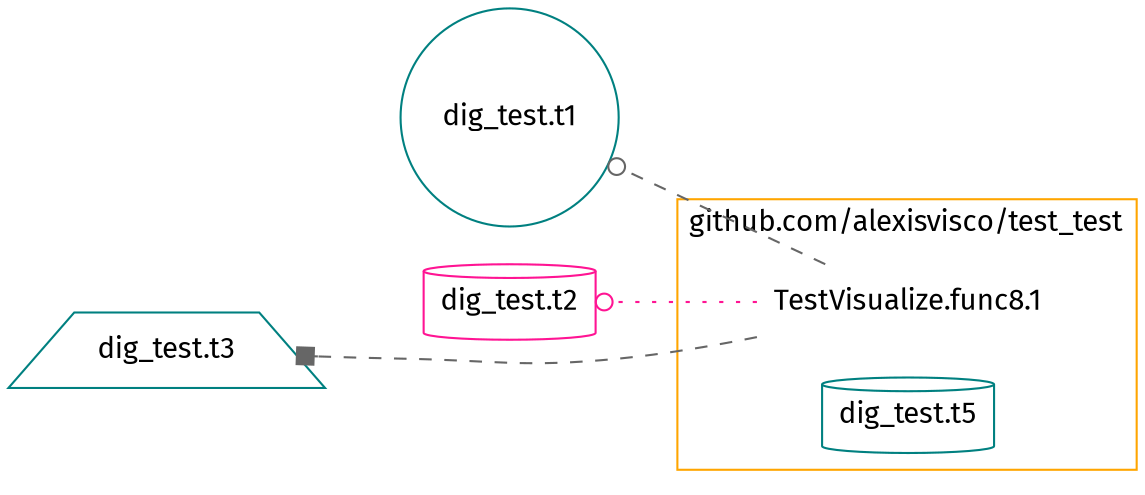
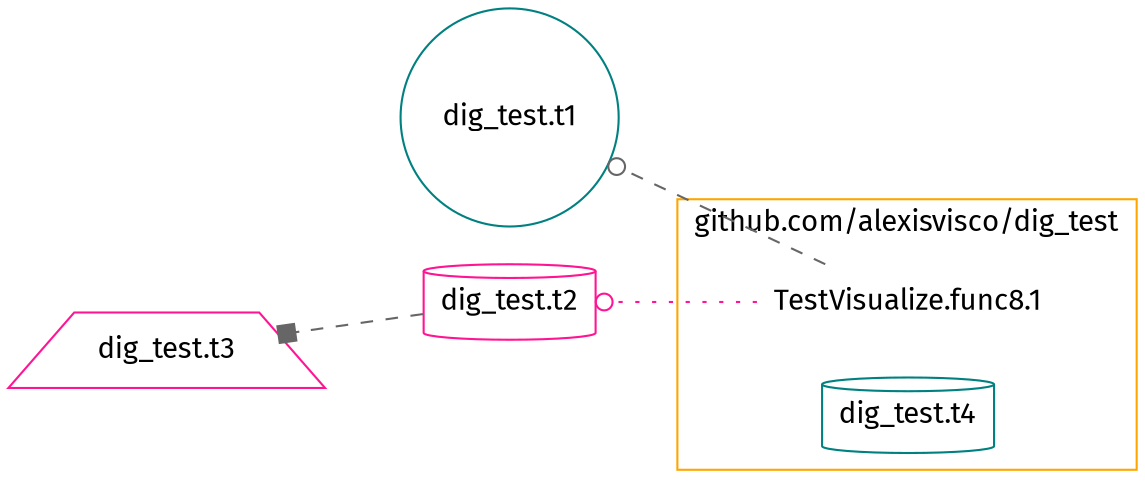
(907, 223) -> (907, 223)
(167, 350) -> (167, 350)
(539, 363) -> (361, 323)
(908, 415) -> (908, 415)
